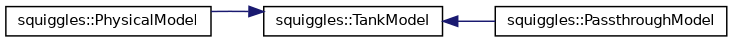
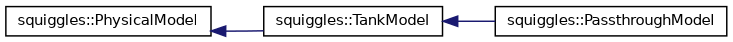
(230, 11) -> (245, 31)
